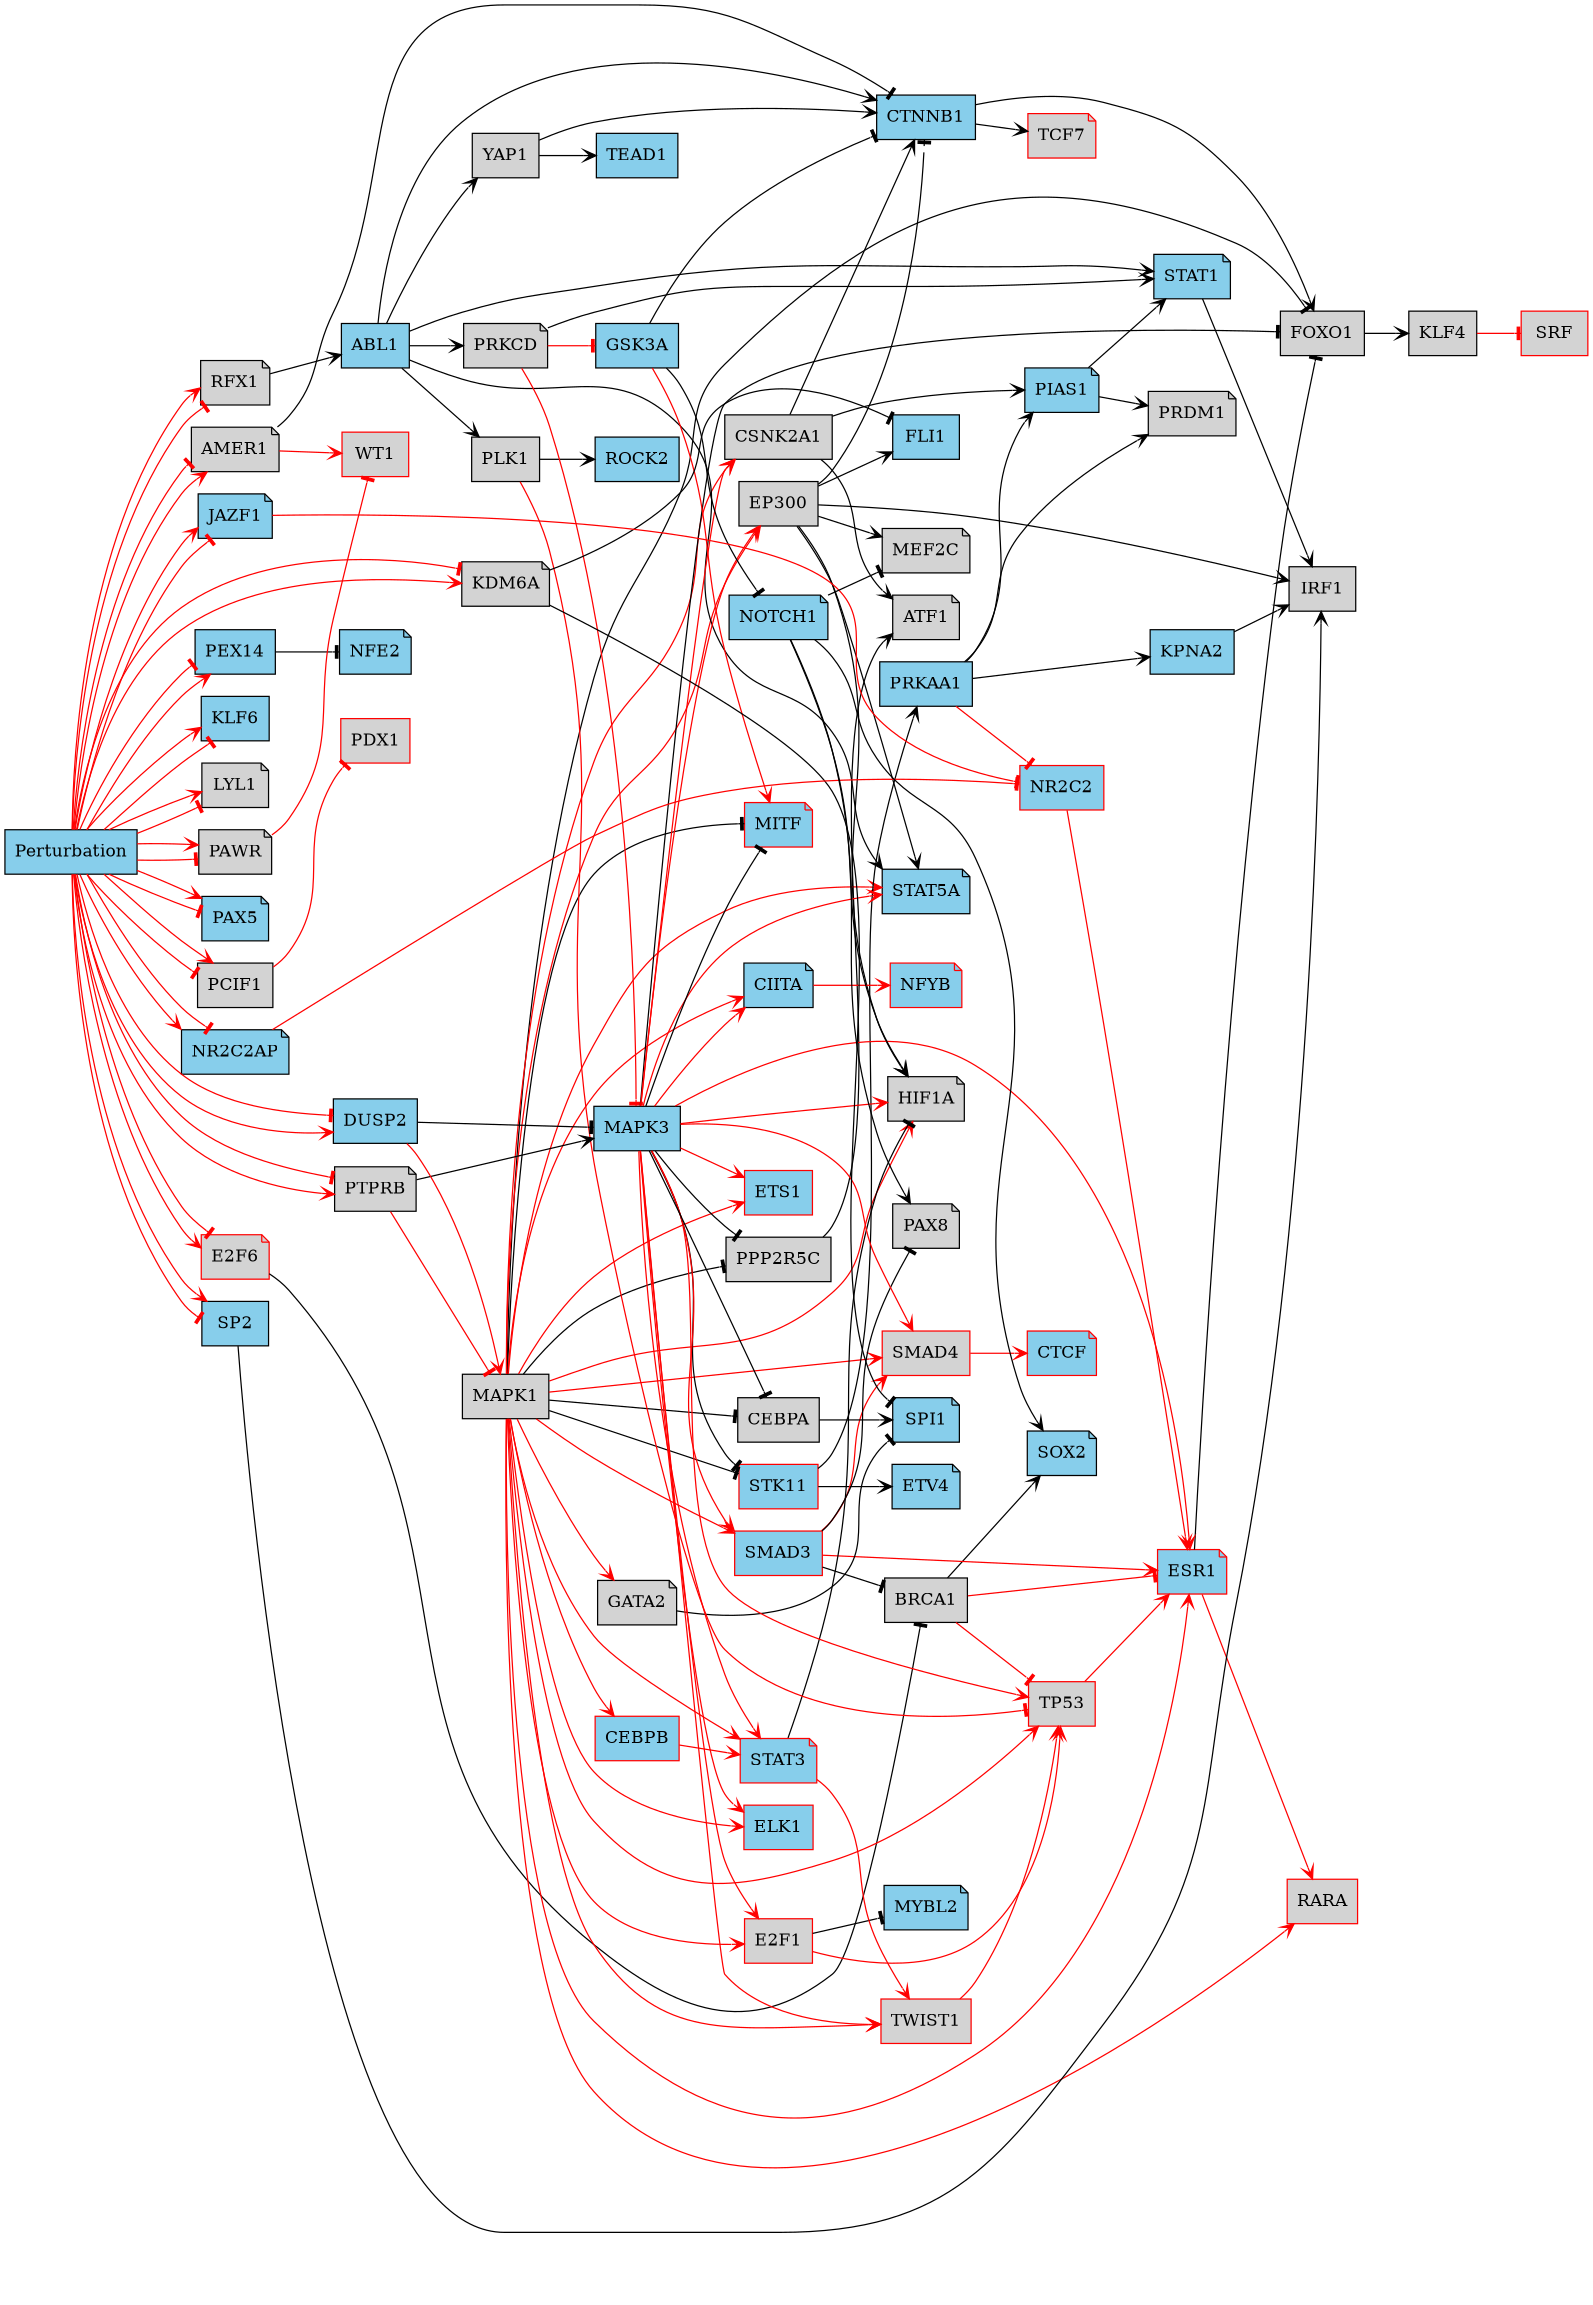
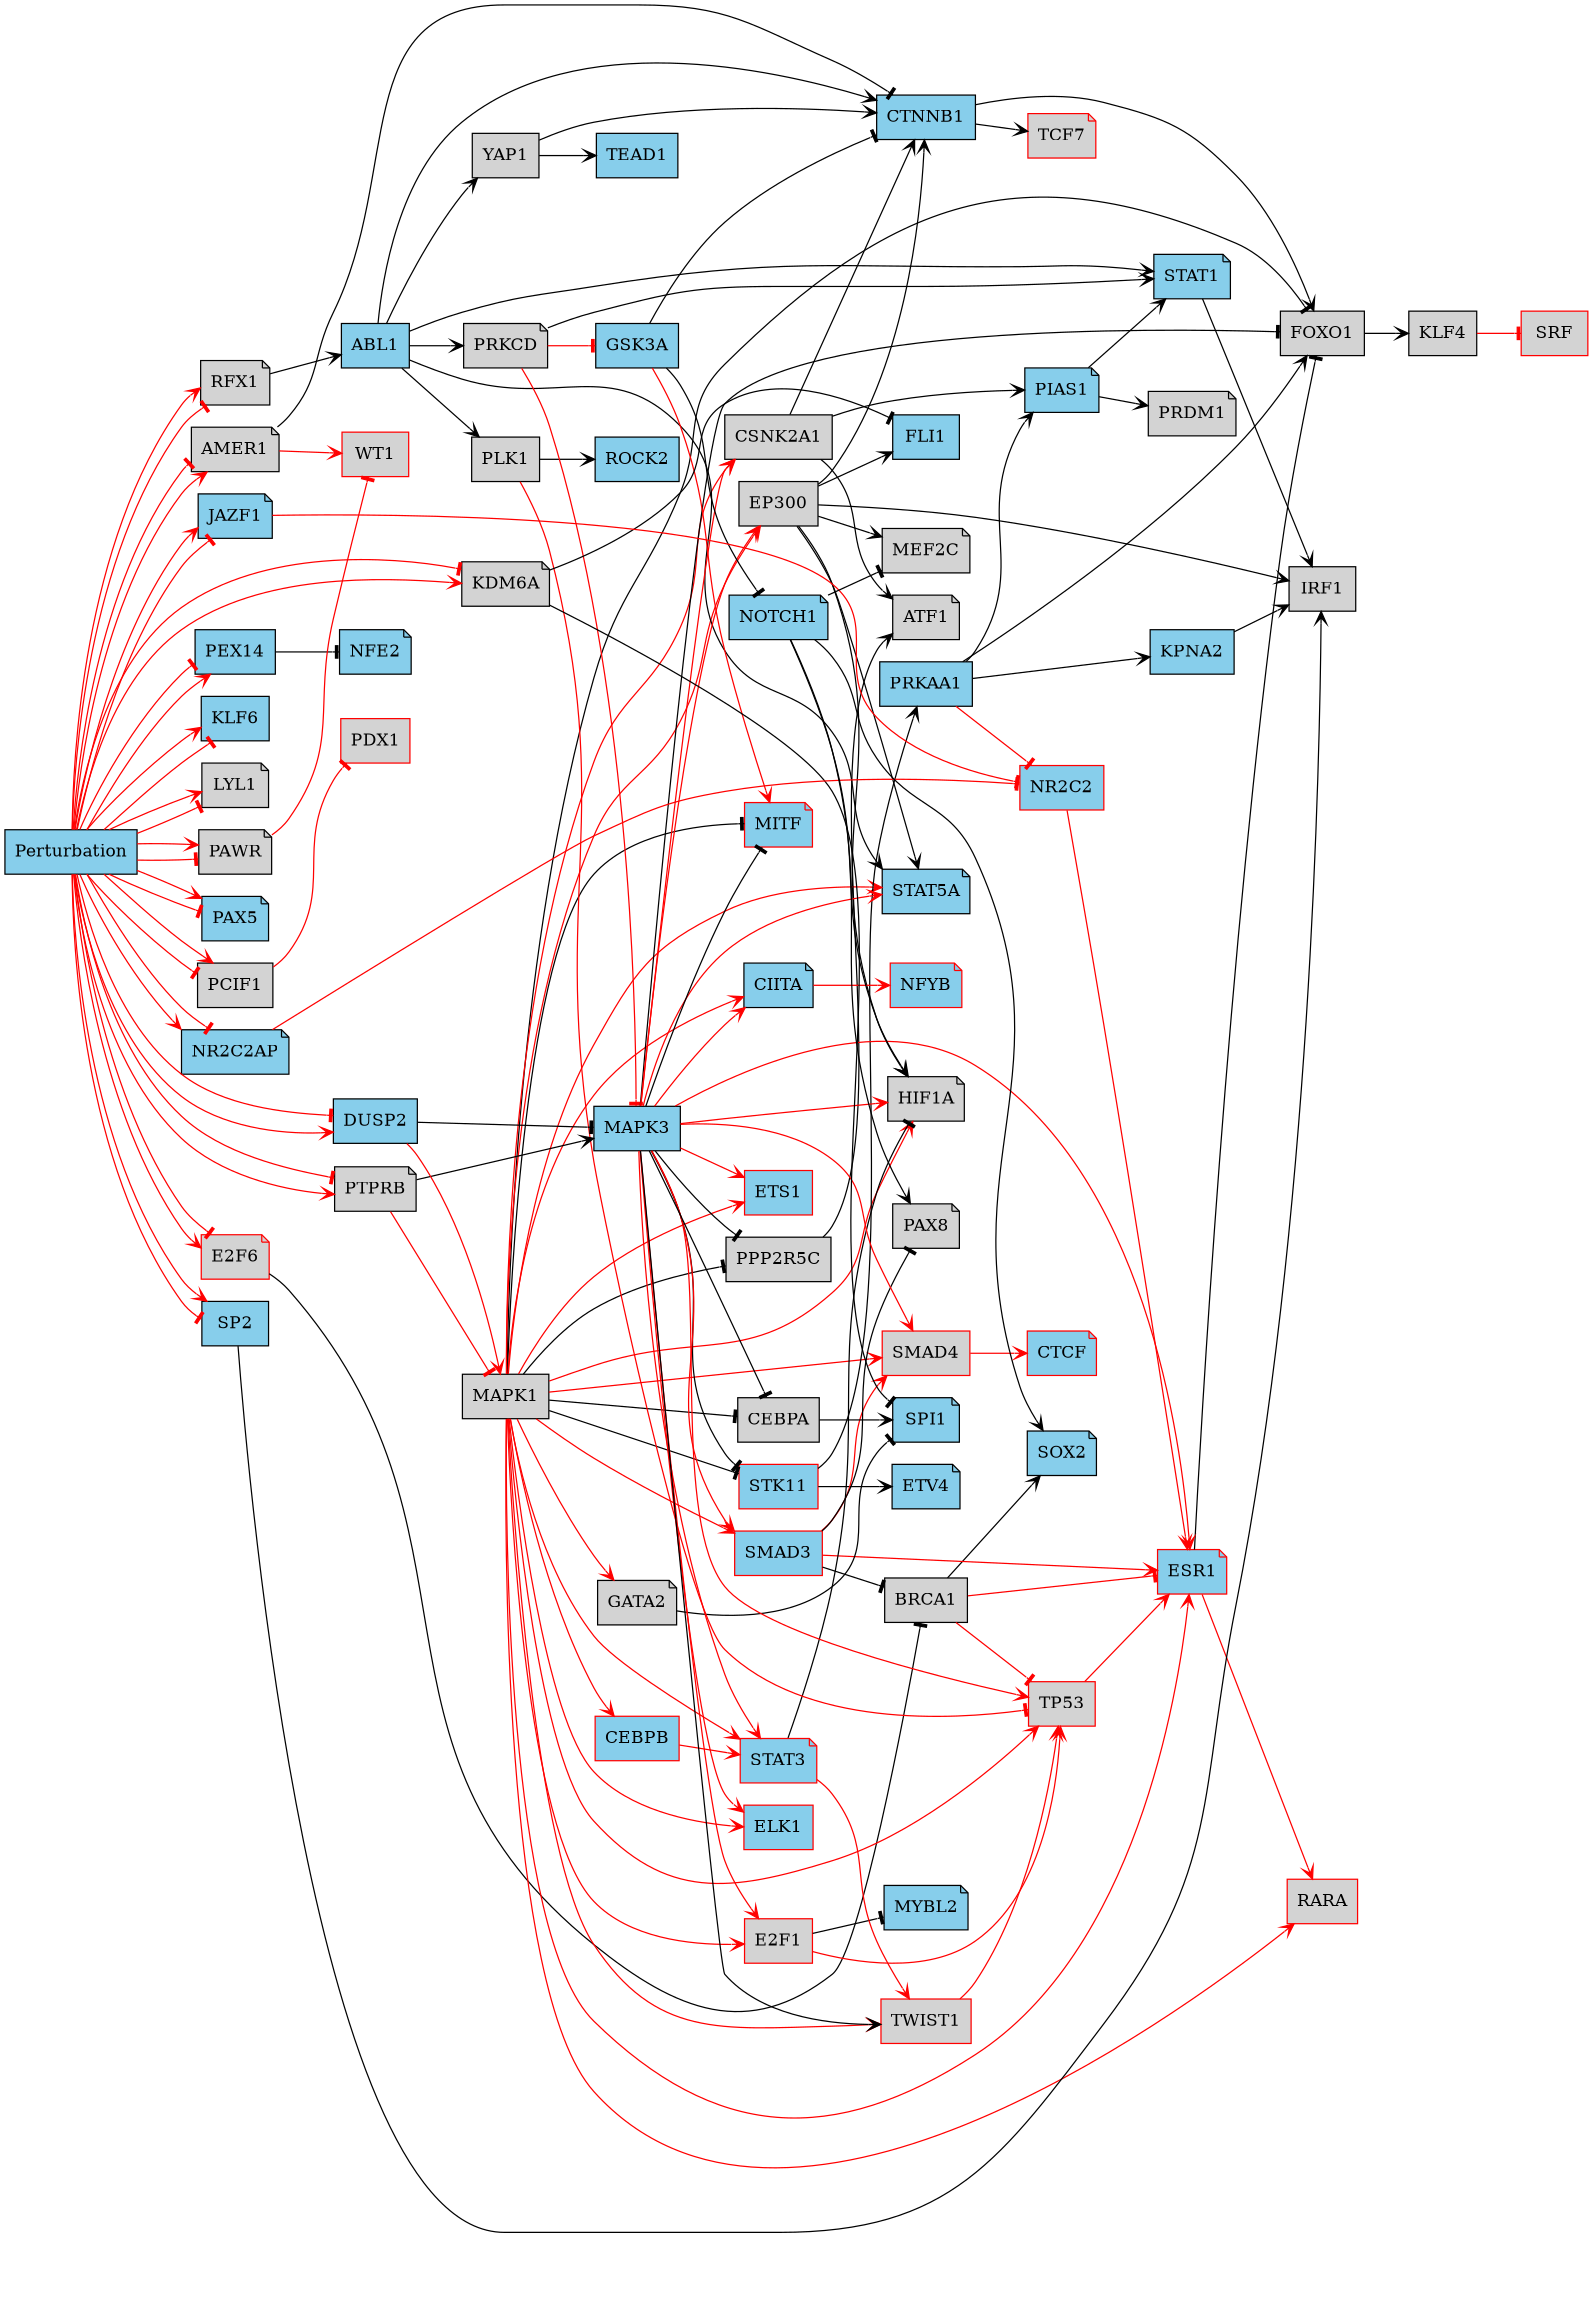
(897, 327) -> (897, 327)
(1018, 537) -> (1145, 529)
(703, 1788) -> (703, 1788)
